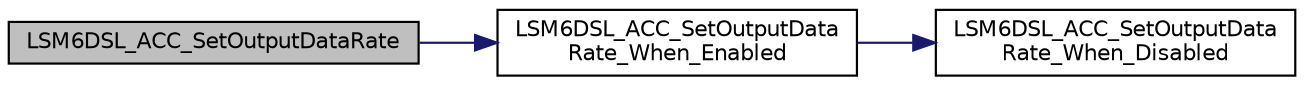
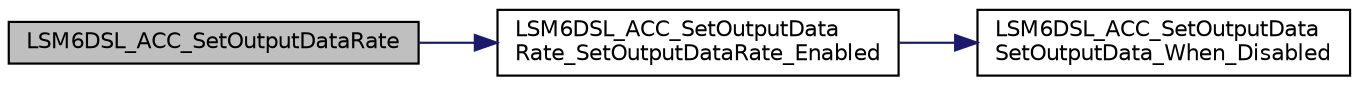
(677, 43) -> (698, 43)
(1116, 43) -> (1164, 43)
